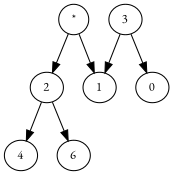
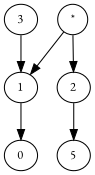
(137, 49) -> (21, 116)
(21, 155) -> (74, 155)
(74, 155) -> none
